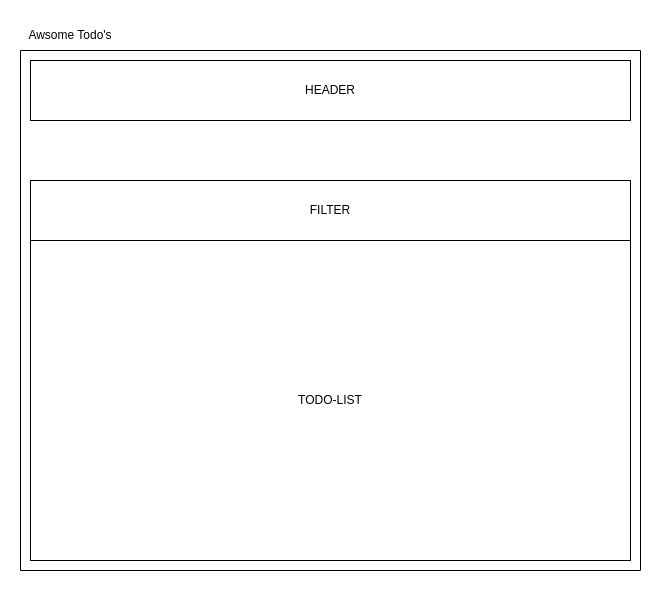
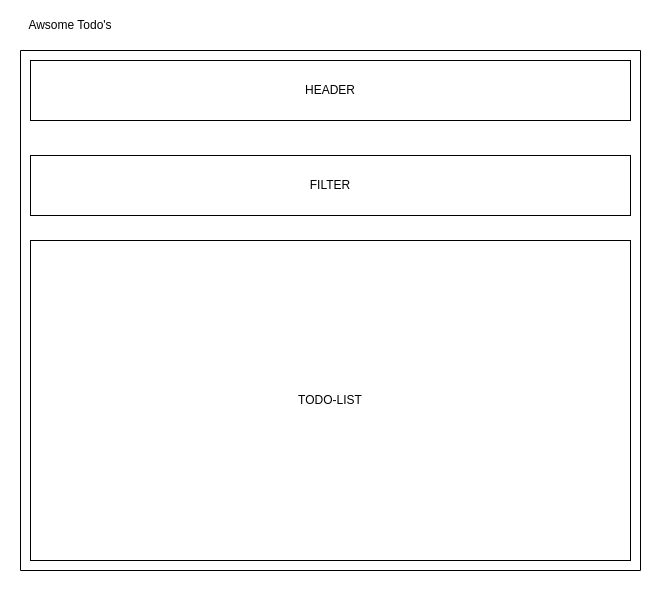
(71, 36) -> (71, 26)
(331, 211) -> (331, 186)
